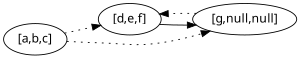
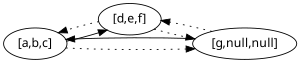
(173, 25) -> (167, 33)
none -> (83, 26)
(79, 30) -> (83, 37)
none -> (135, 38)
